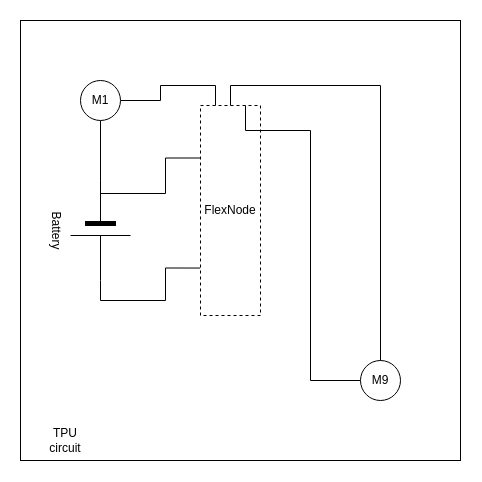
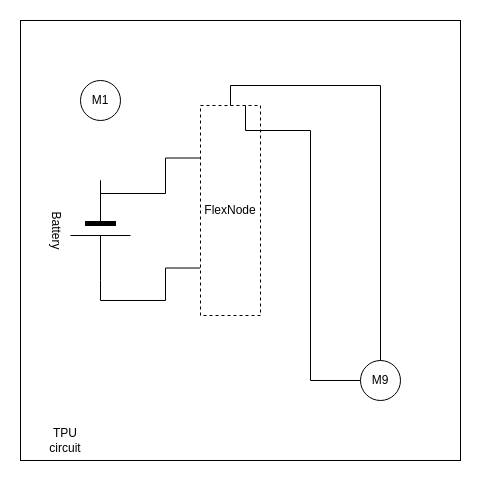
(171, 86) -> none
(101, 150) -> none
